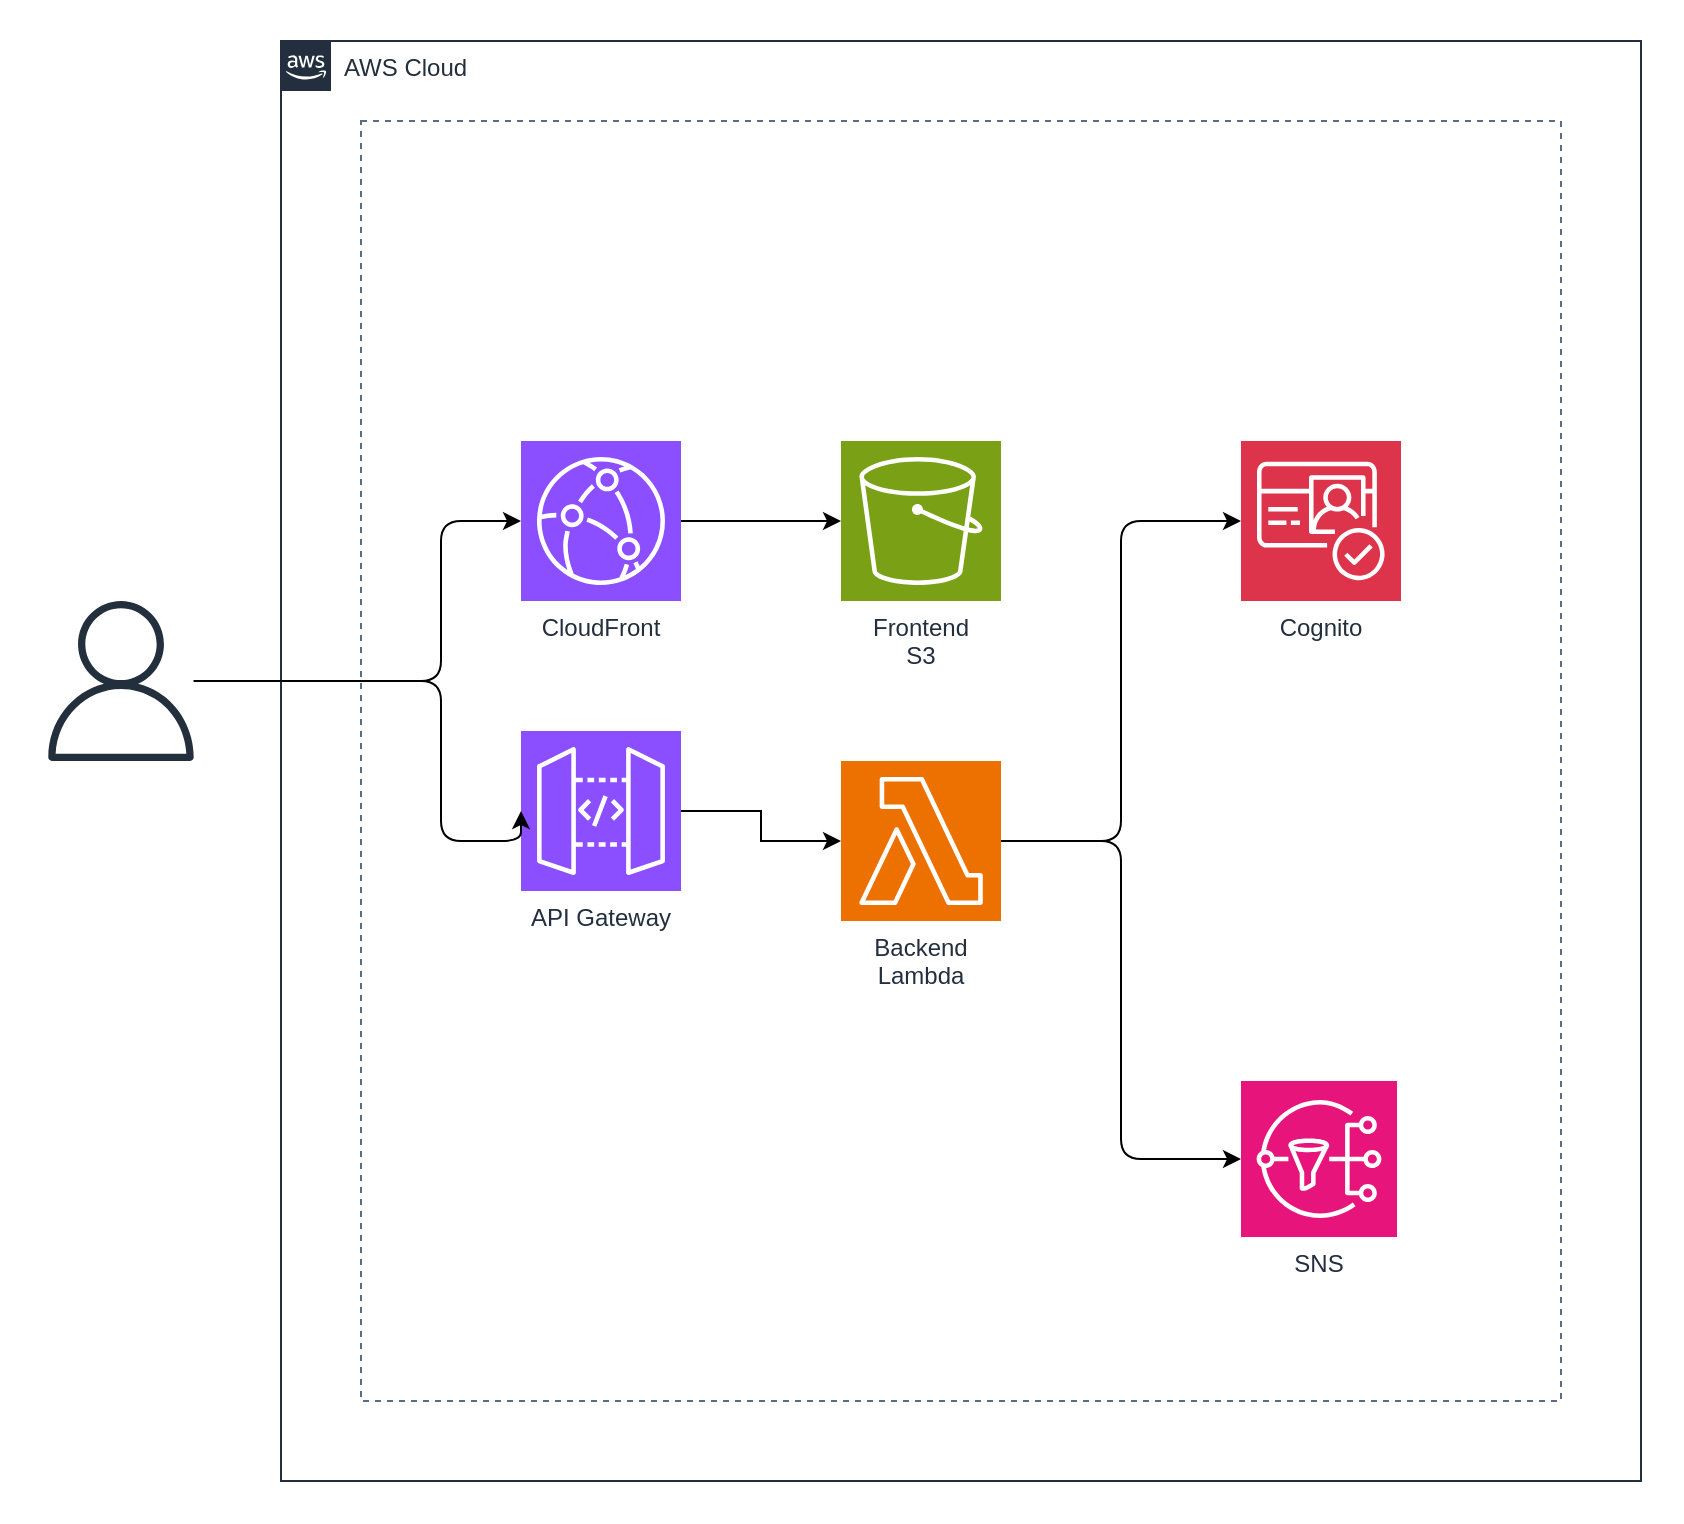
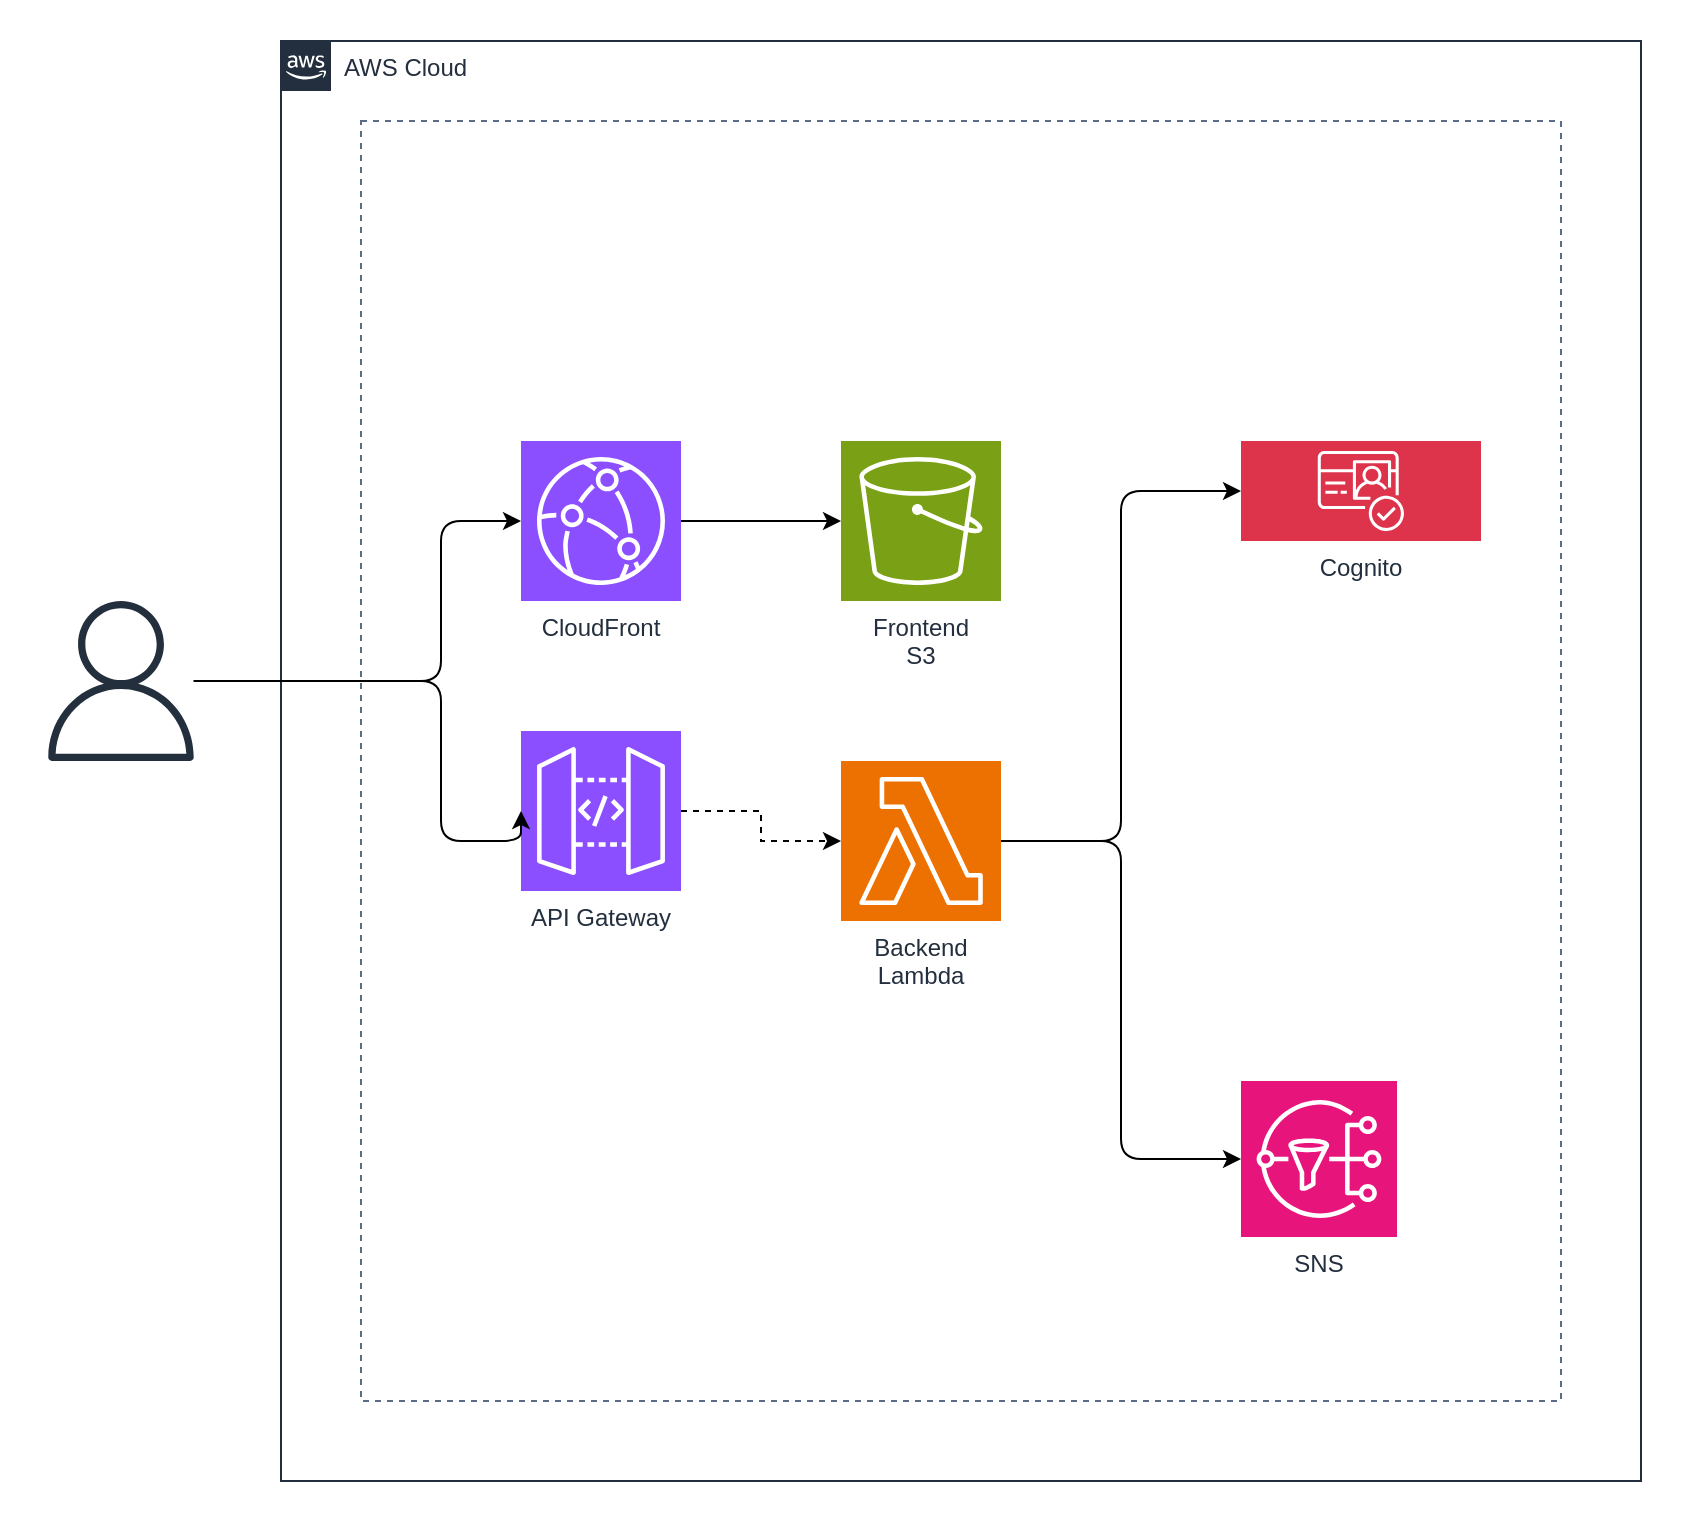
(1321, 521) -> (1361, 491)
(761, 821) -> (761, 821)
